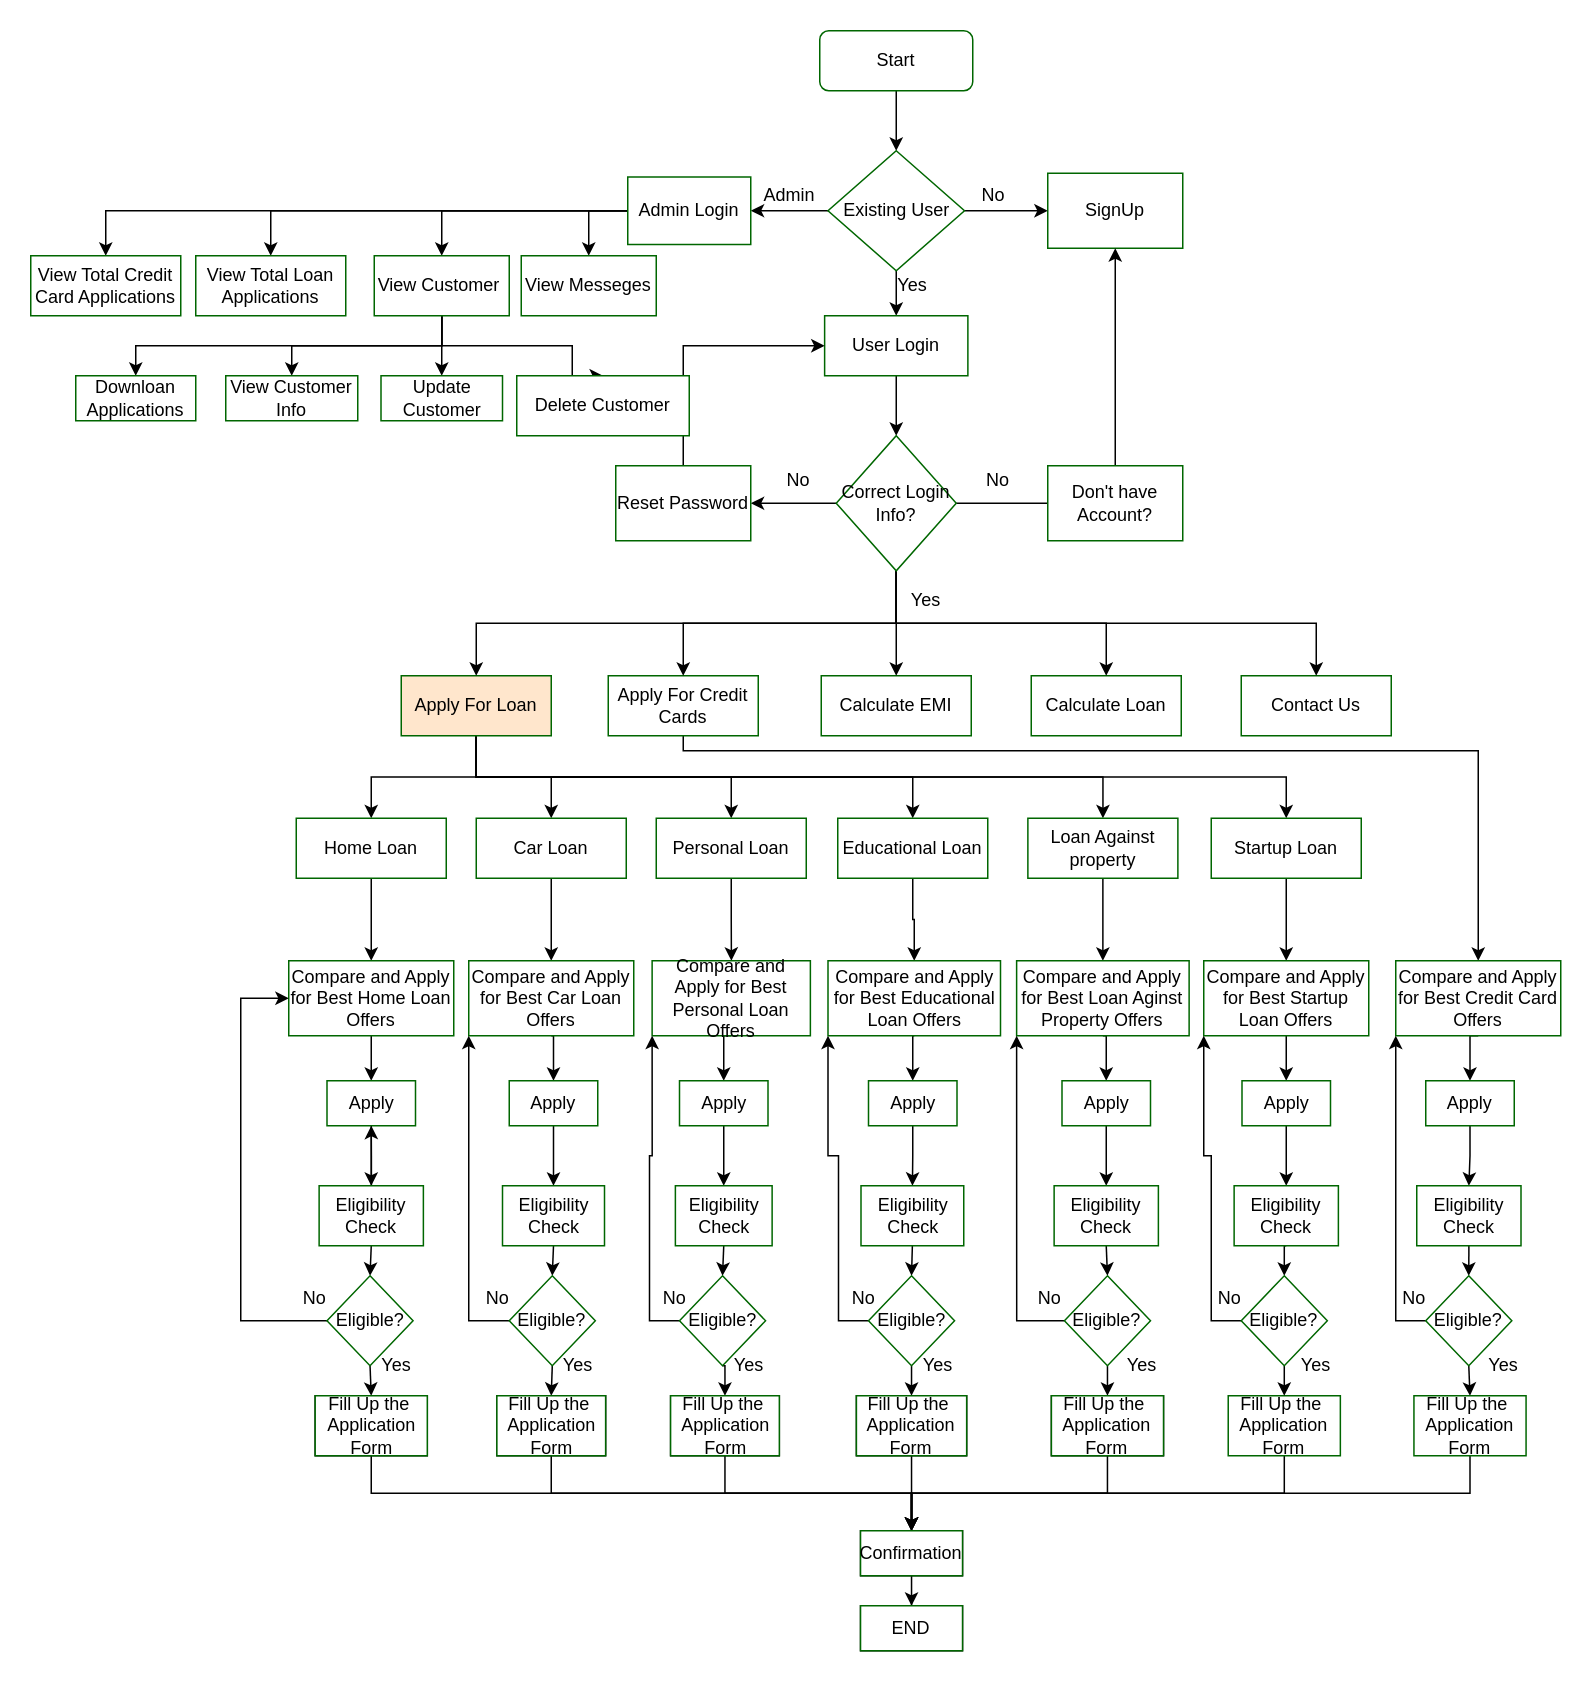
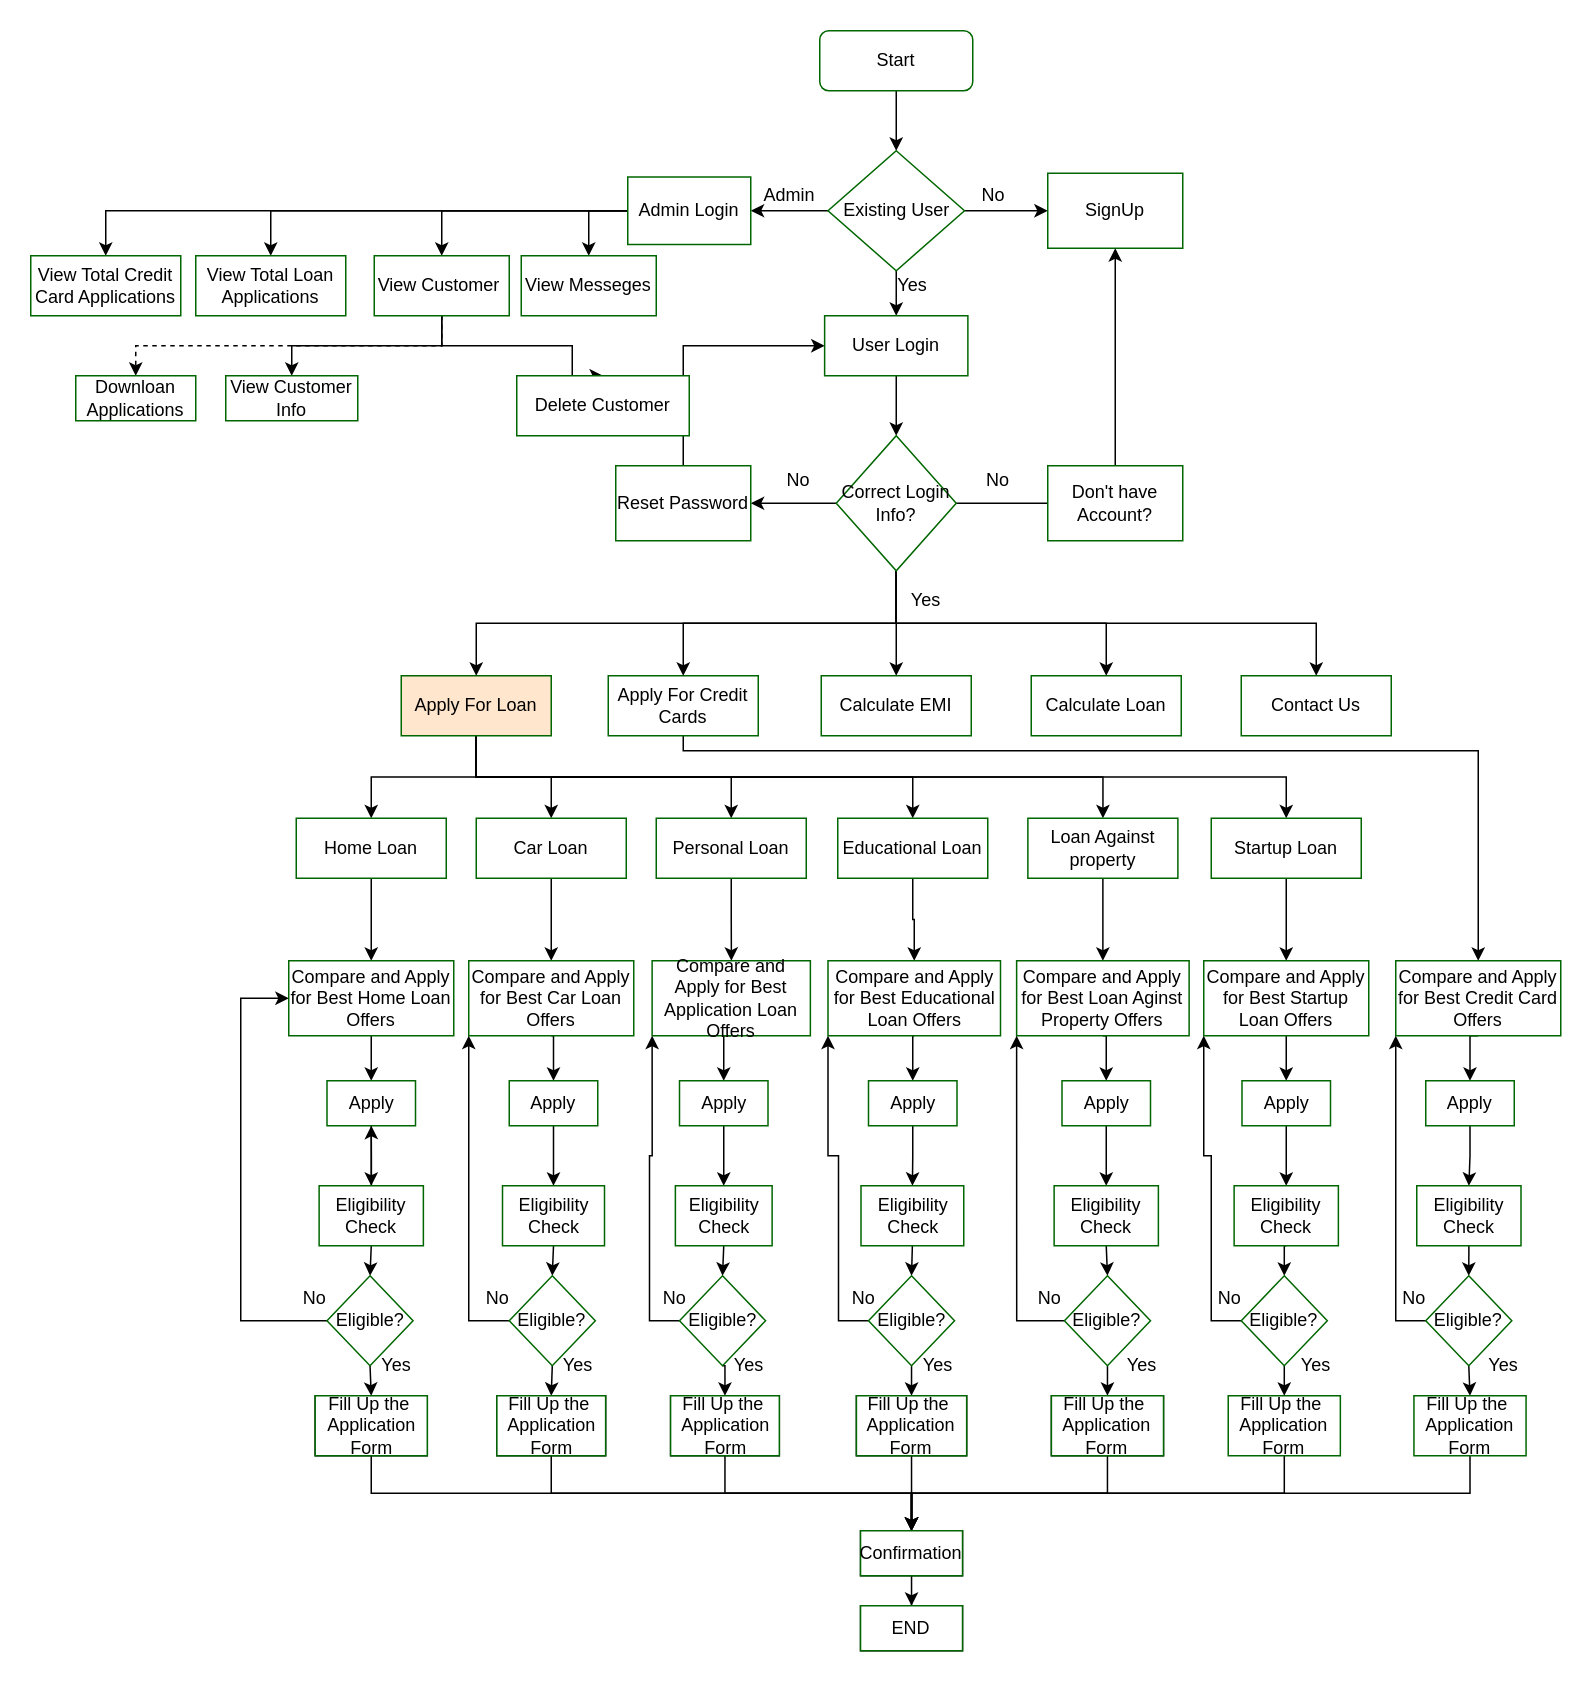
(204, 346) -> (204, 346)
(442, 357) -> none
(442, 398) -> none
(731, 998) -> (731, 998)
